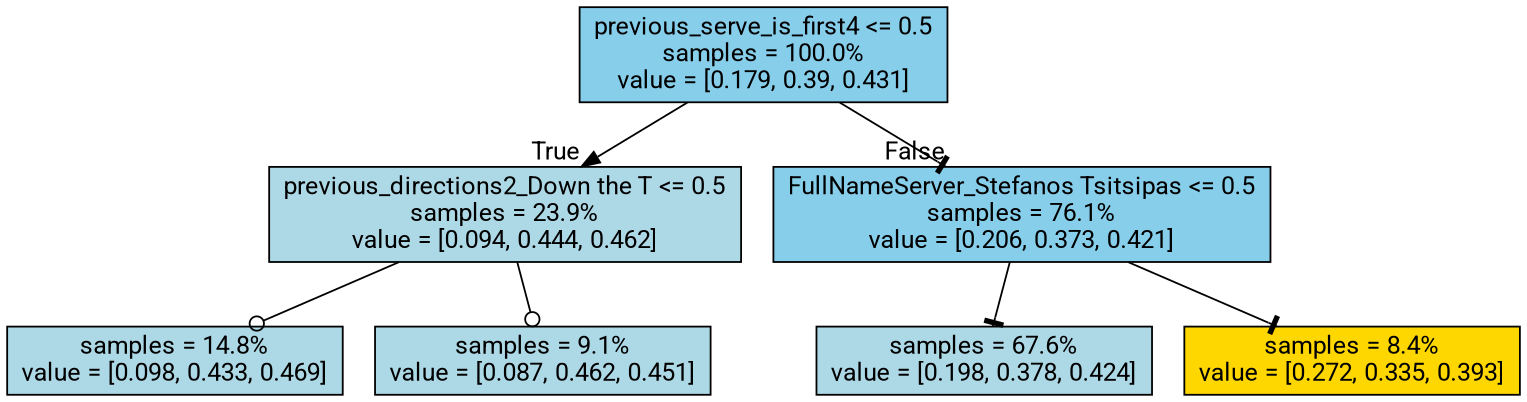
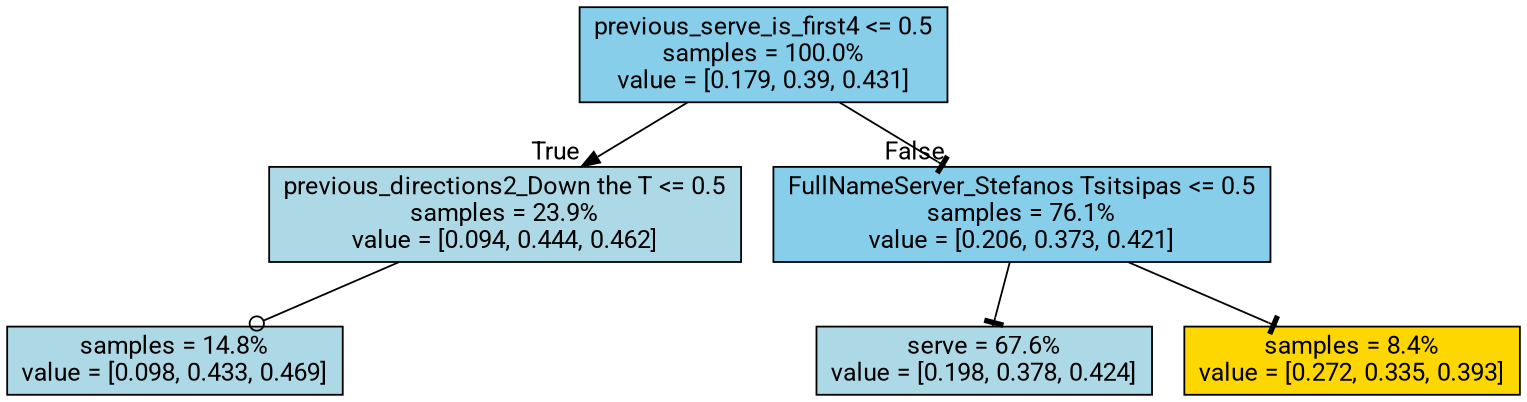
(543, 361) -> none
(984, 361) -> (984, 361)
